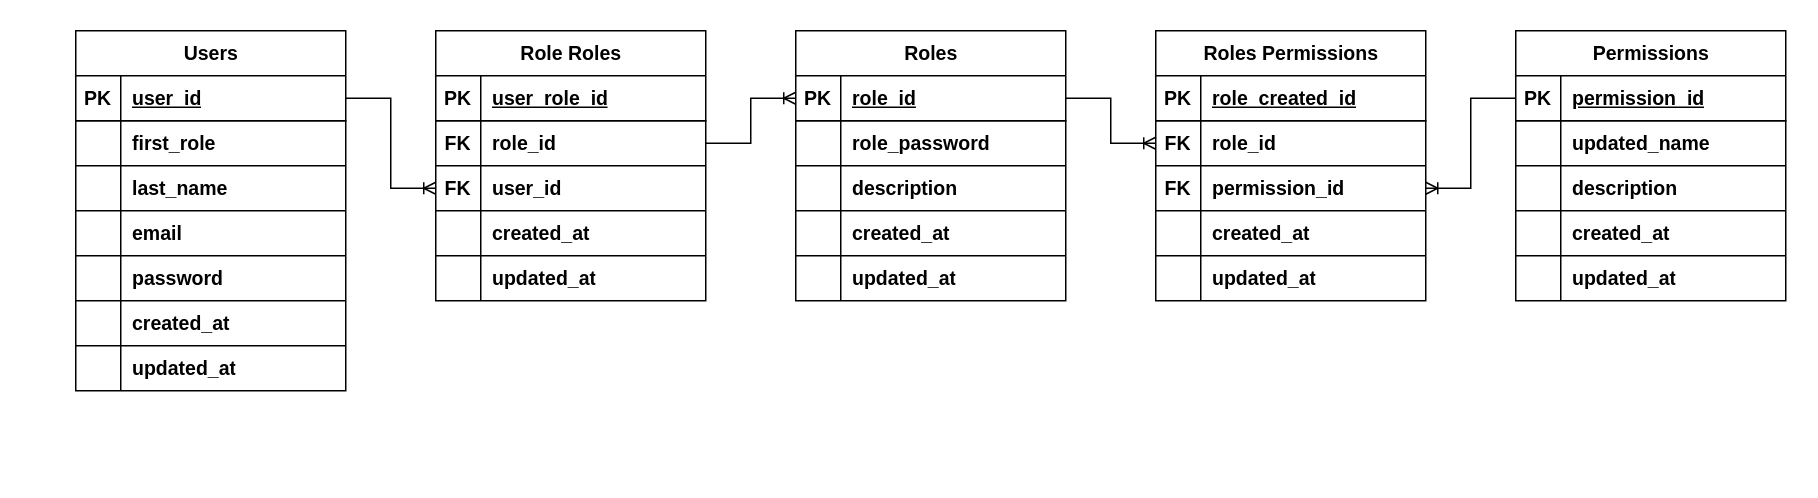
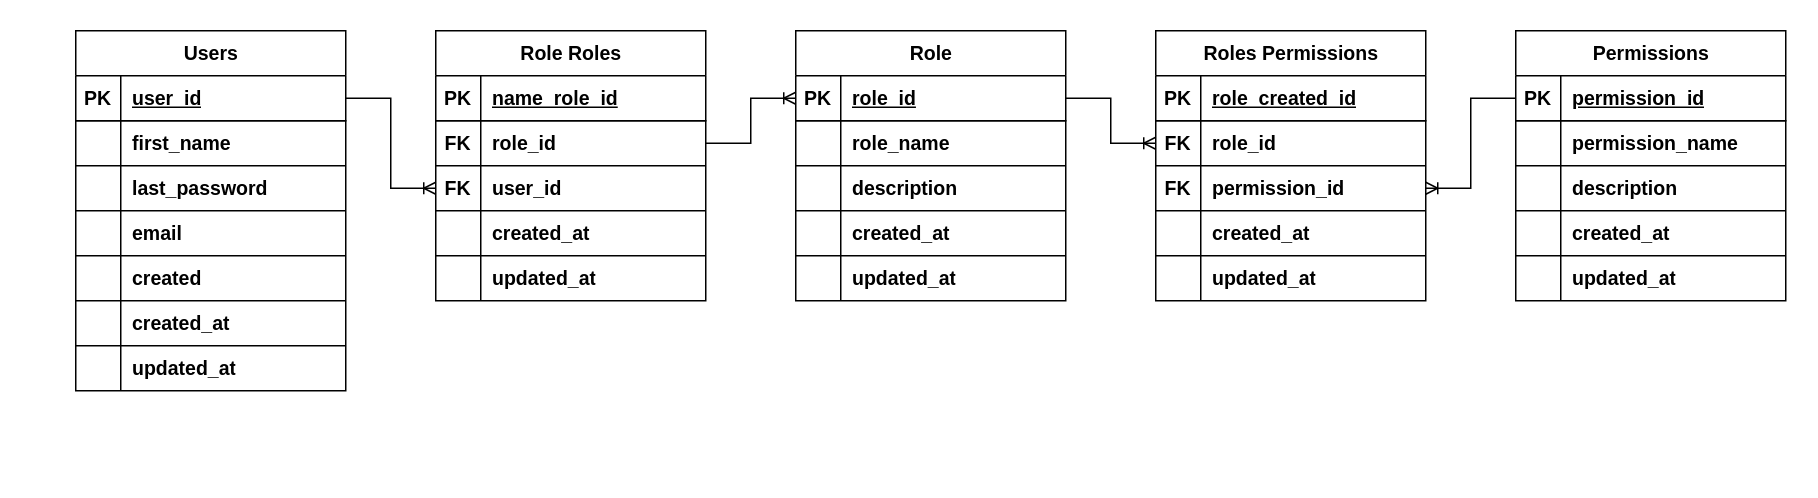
(932, 53) -> (932, 53)
(553, 98) -> (553, 98)
(182, 143) -> (185, 143)
(921, 143) -> (899, 143)
(1638, 143) -> (1650, 143)
(179, 188) -> (201, 188)
(176, 278) -> (171, 278)
